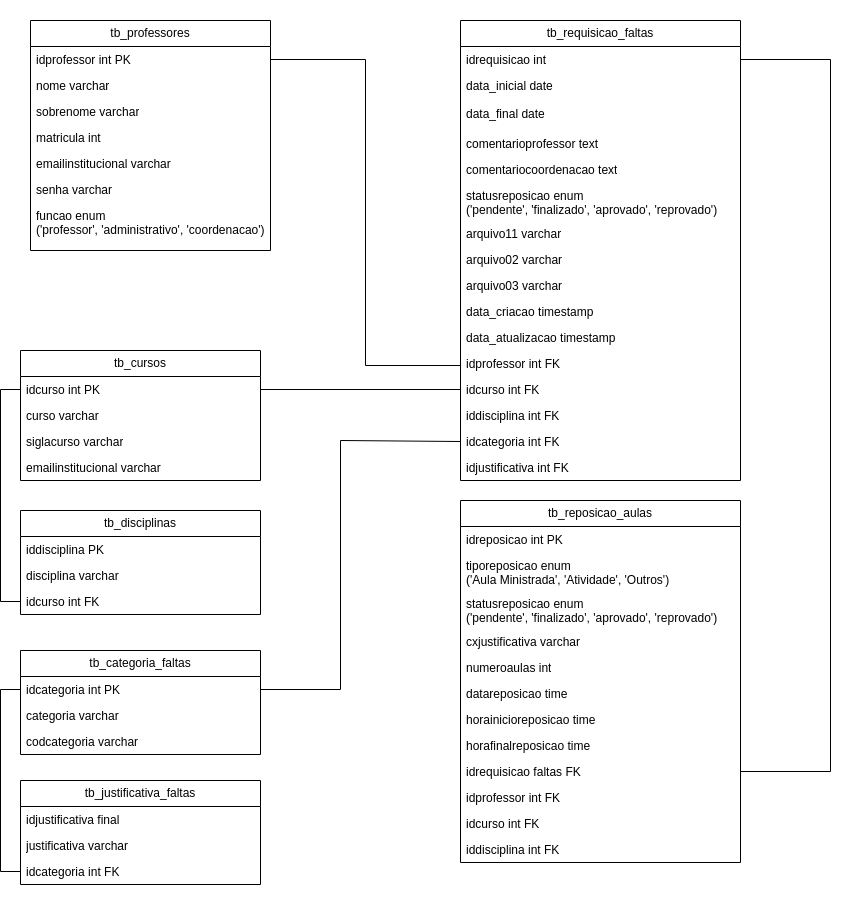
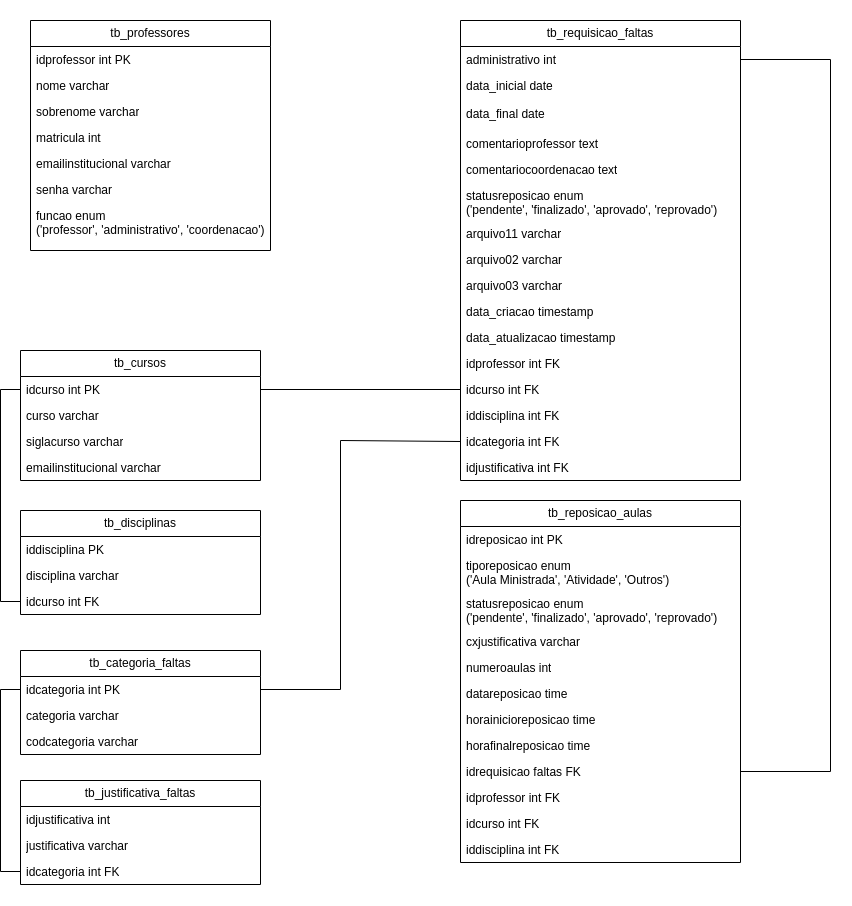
(512, 61) -> (519, 61)
(366, 213) -> none
(86, 821) -> (81, 821)
